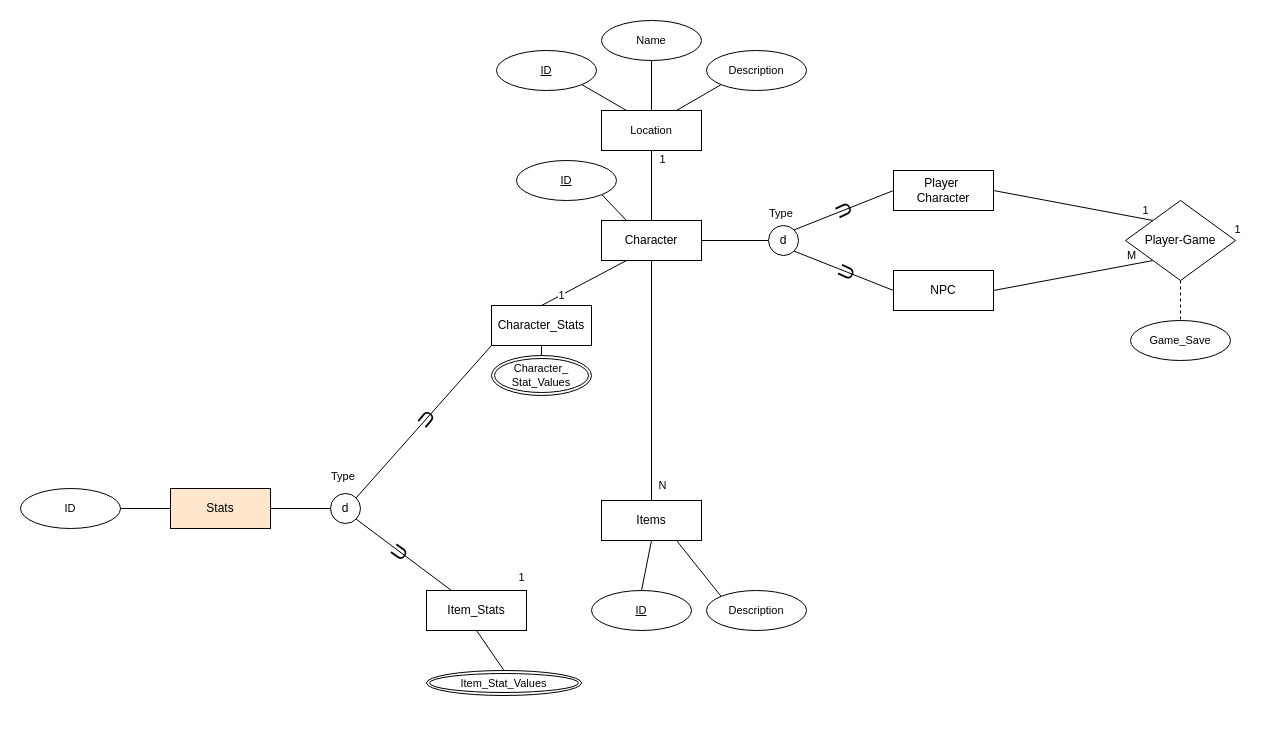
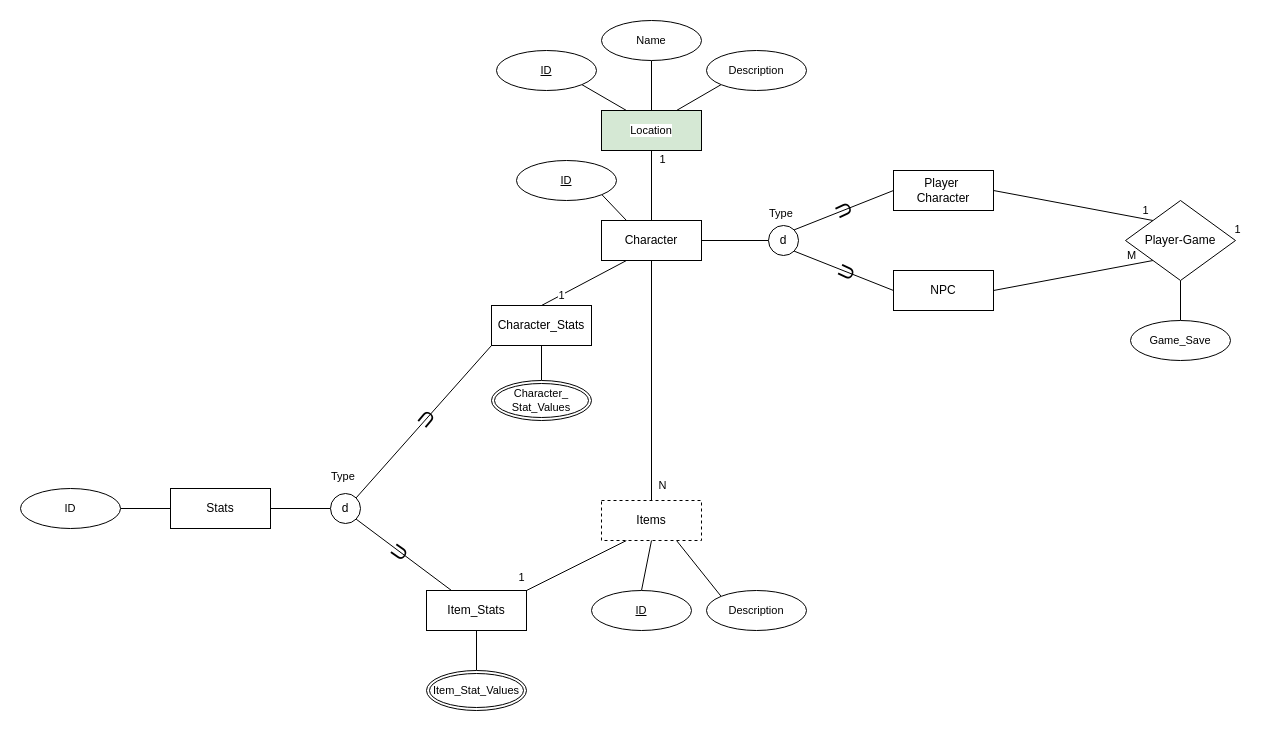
(652, 131) -> (652, 131)
(1181, 301) -> (1181, 301)
(542, 376) -> (542, 401)
(221, 509) -> (221, 509)
(652, 521) -> (652, 521)
none -> (577, 565)
(504, 683) -> (477, 691)
